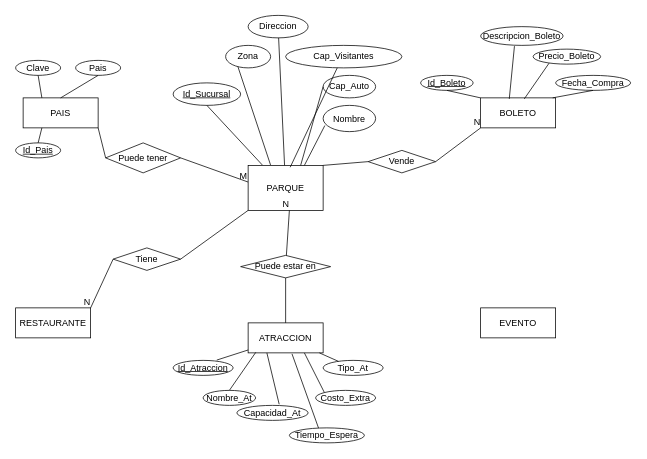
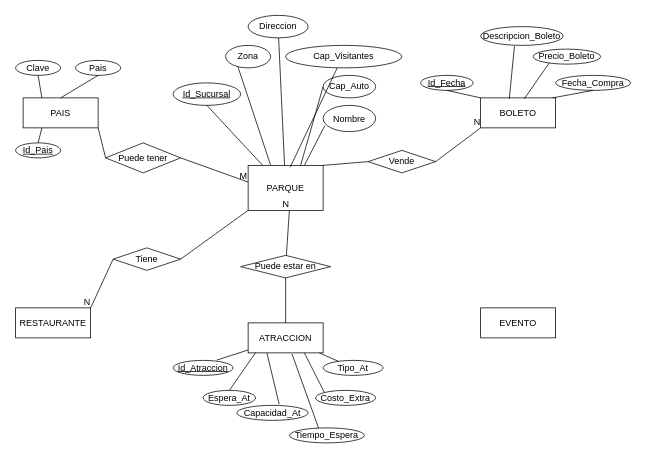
(447, 83) -> (447, 83)
(229, 398) -> (229, 398)
